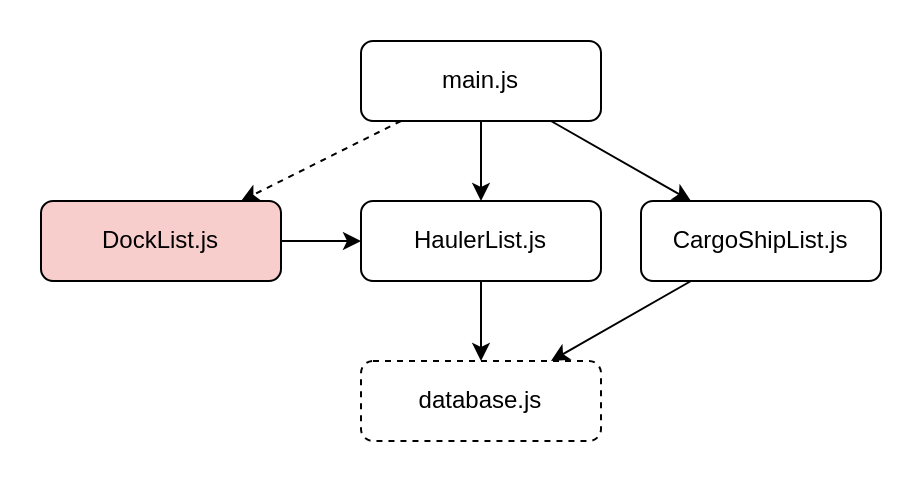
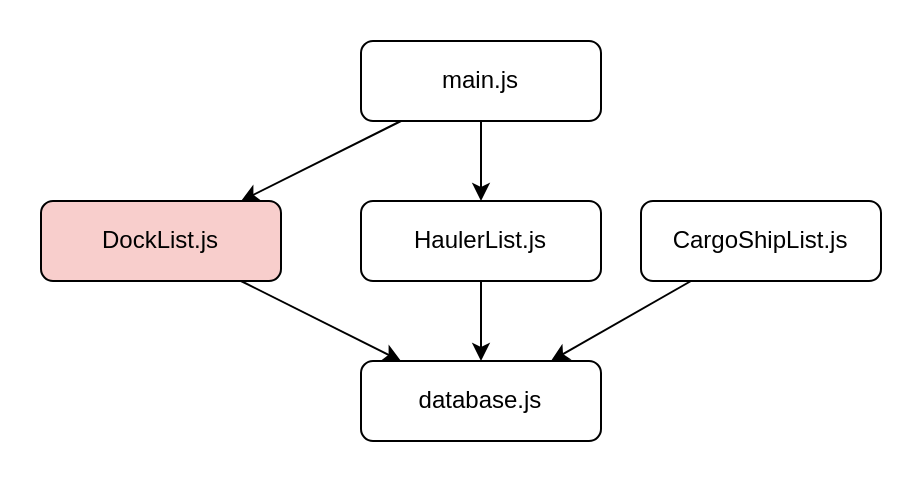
(615, 158) -> none
(325, 159) -> (325, 159)
(314, 241) -> (315, 318)
(481, 401) -> (481, 401)
